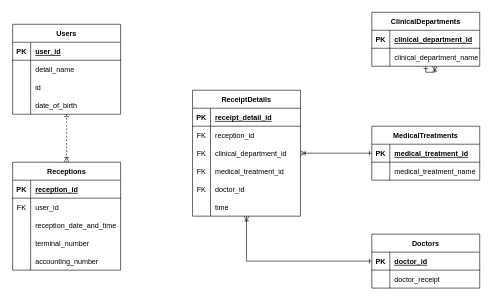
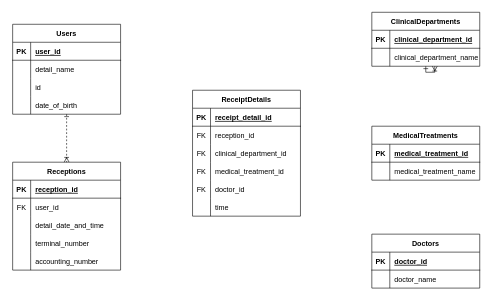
(305, 153) -> none
(79, 226) -> (72, 226)
(246, 241) -> none
(421, 280) -> (416, 280)
